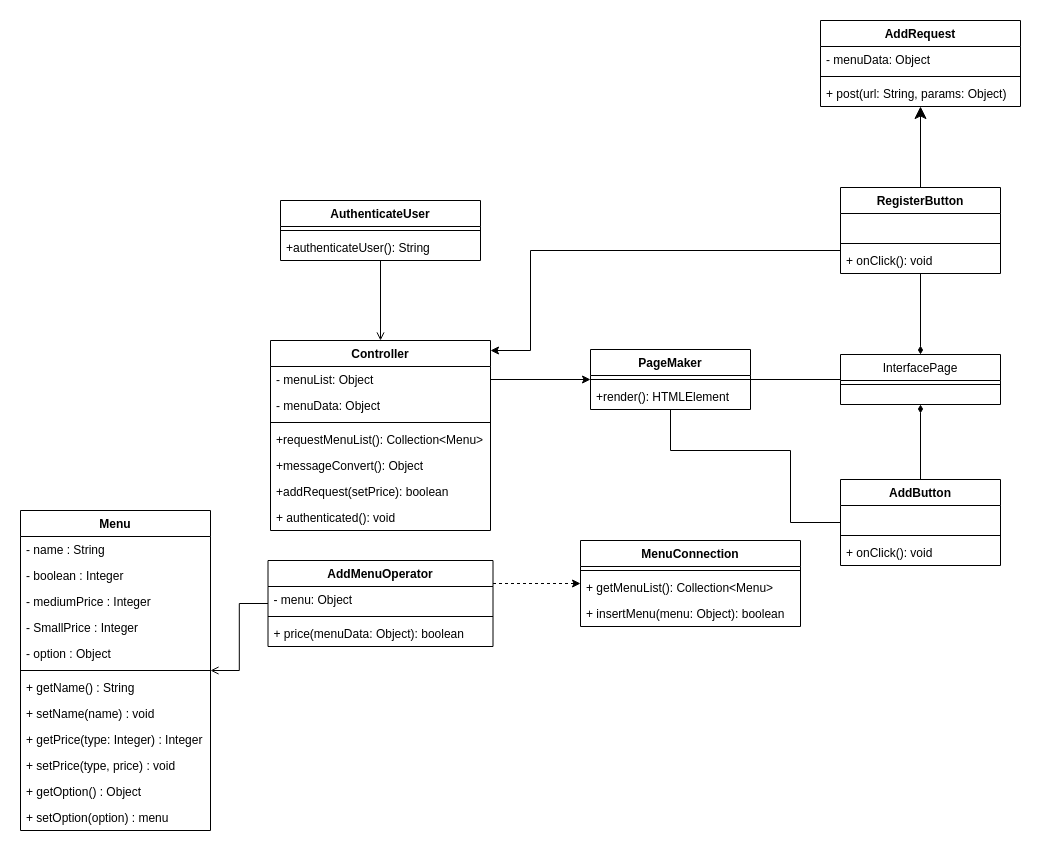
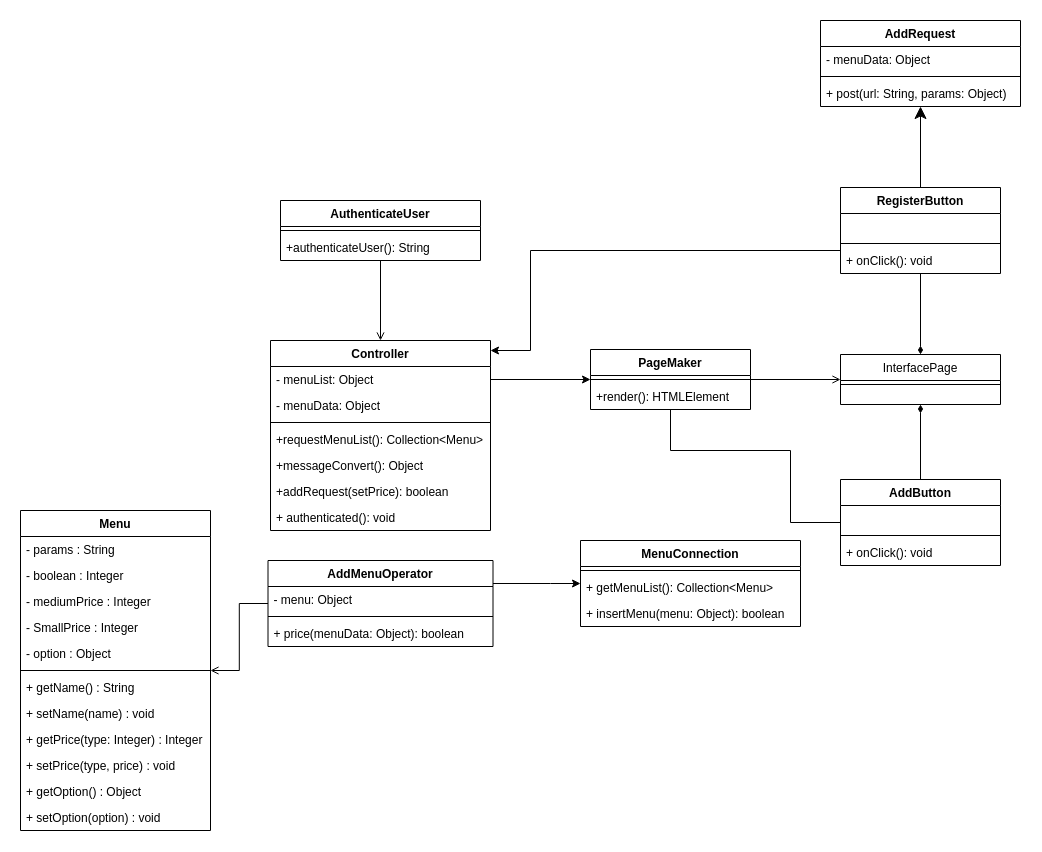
(835, 380) -> (834, 380)
(69, 550) -> (75, 550)
(532, 584) -> (532, 584)
(104, 818) -> (102, 818)
